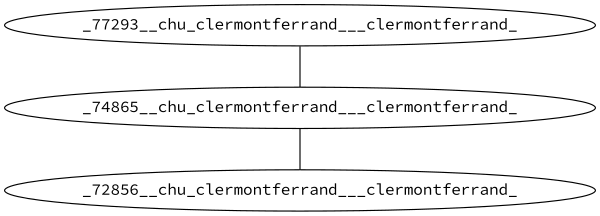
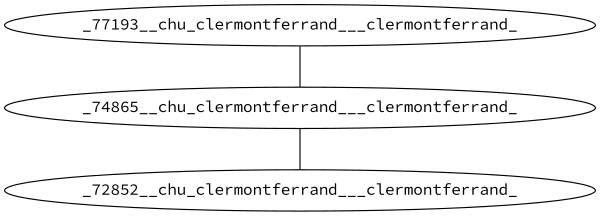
(300, 25) -> (300, 25)
(300, 190) -> (300, 190)
